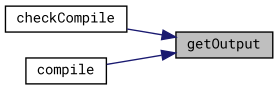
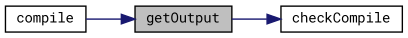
(145, 32) -> (249, 19)
